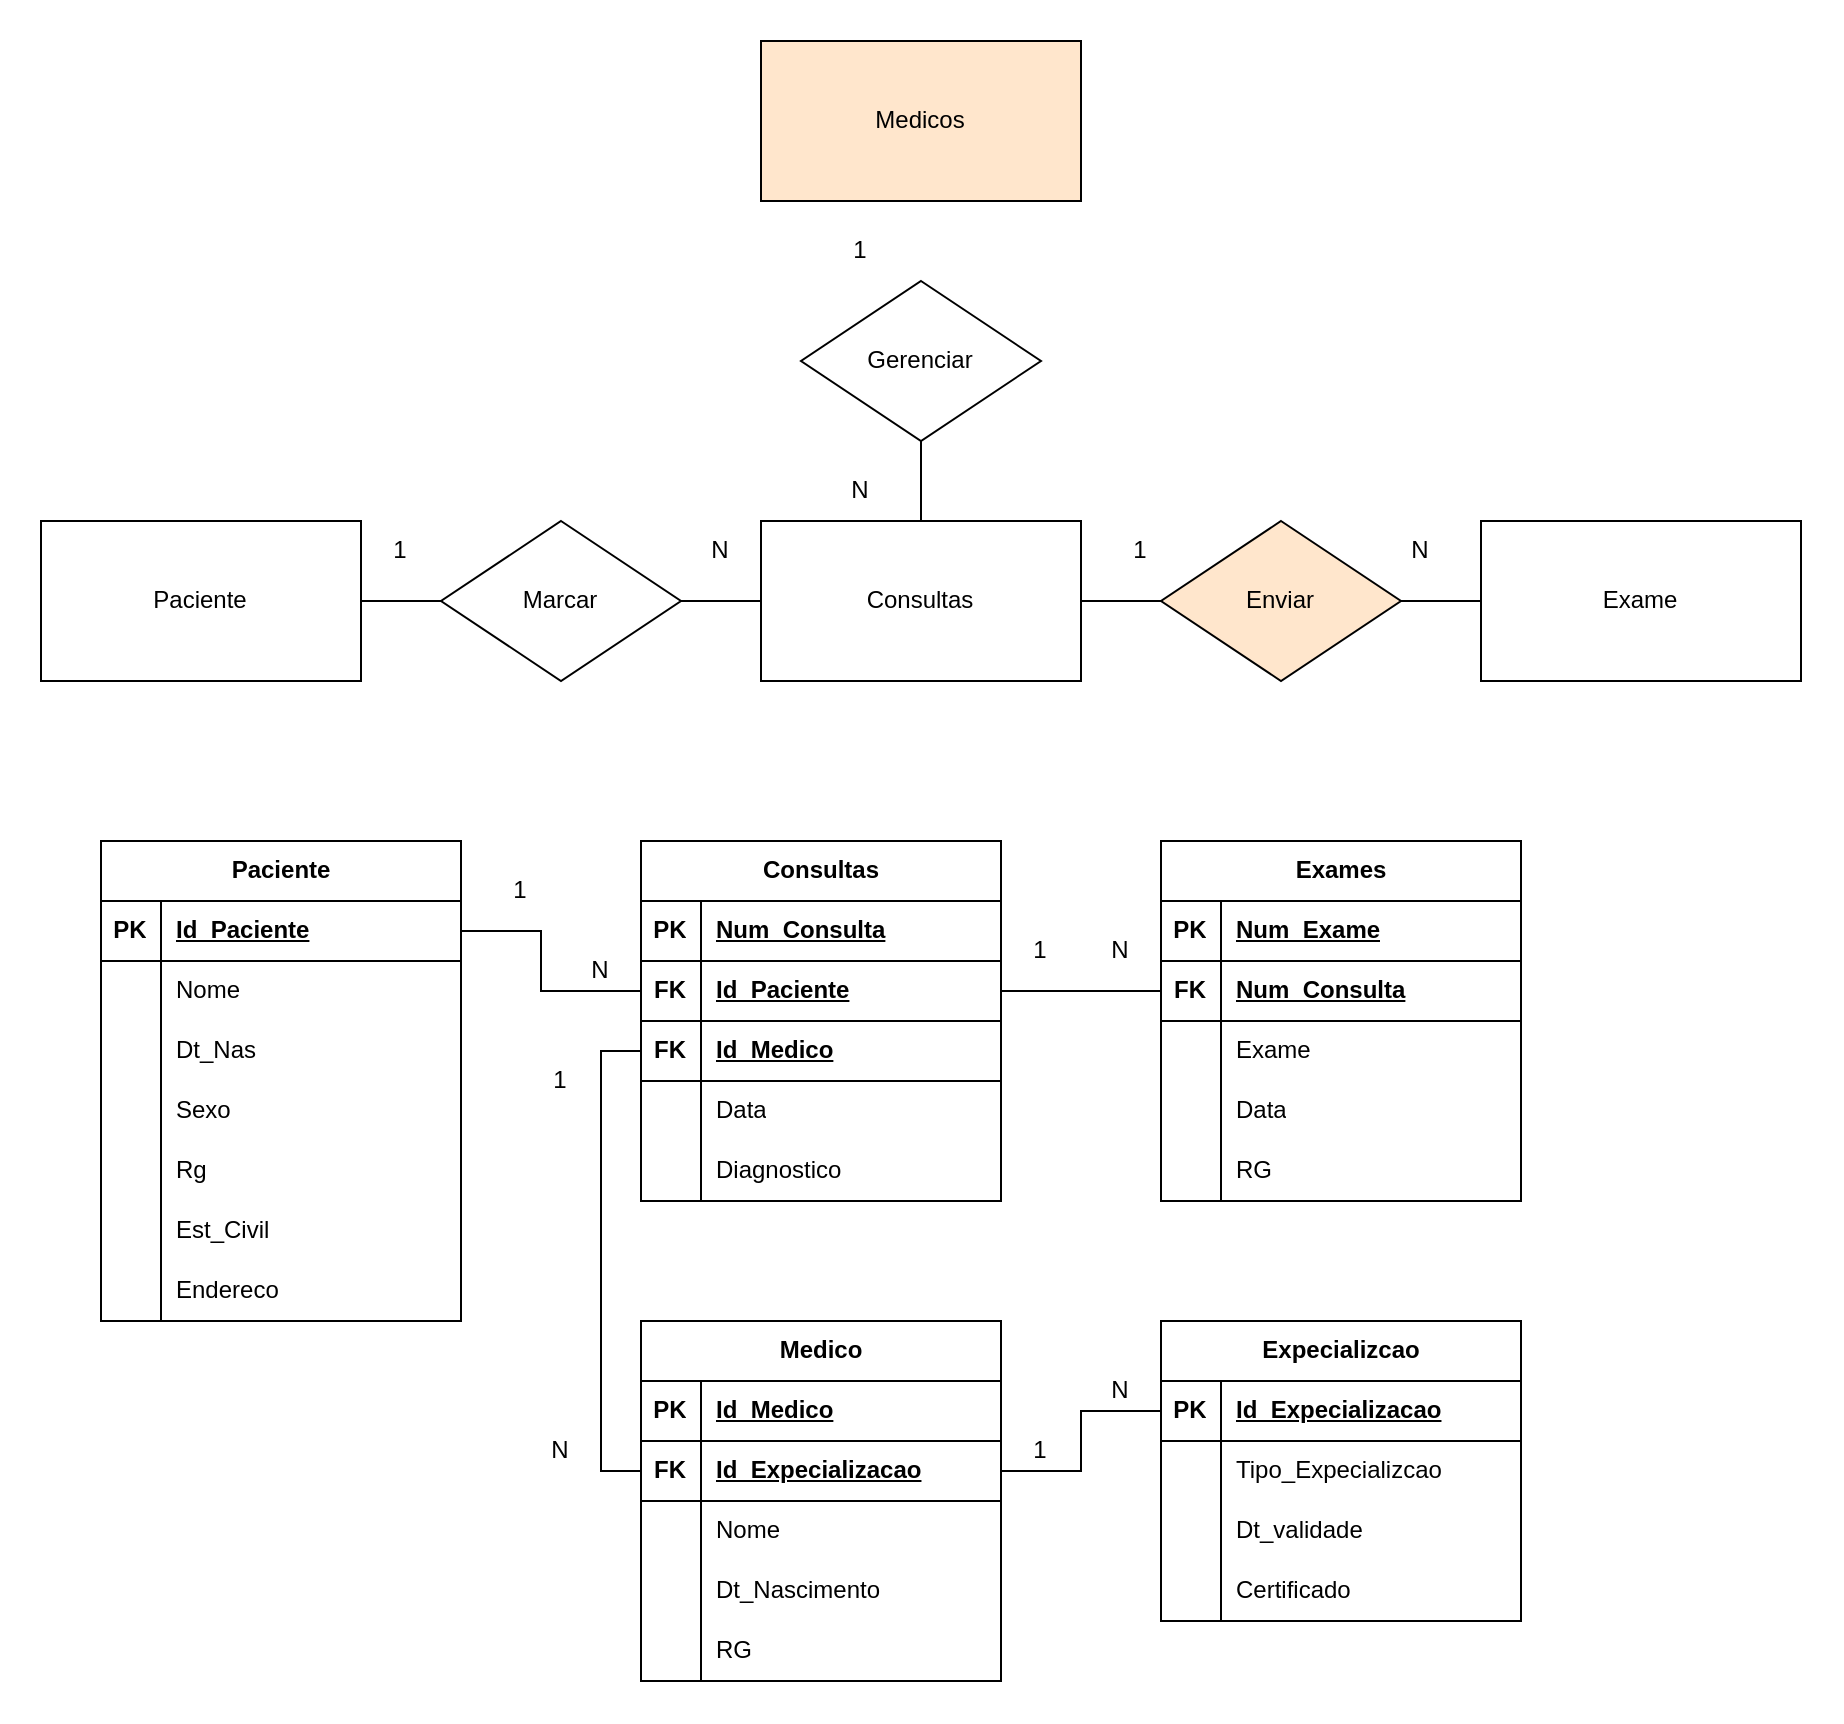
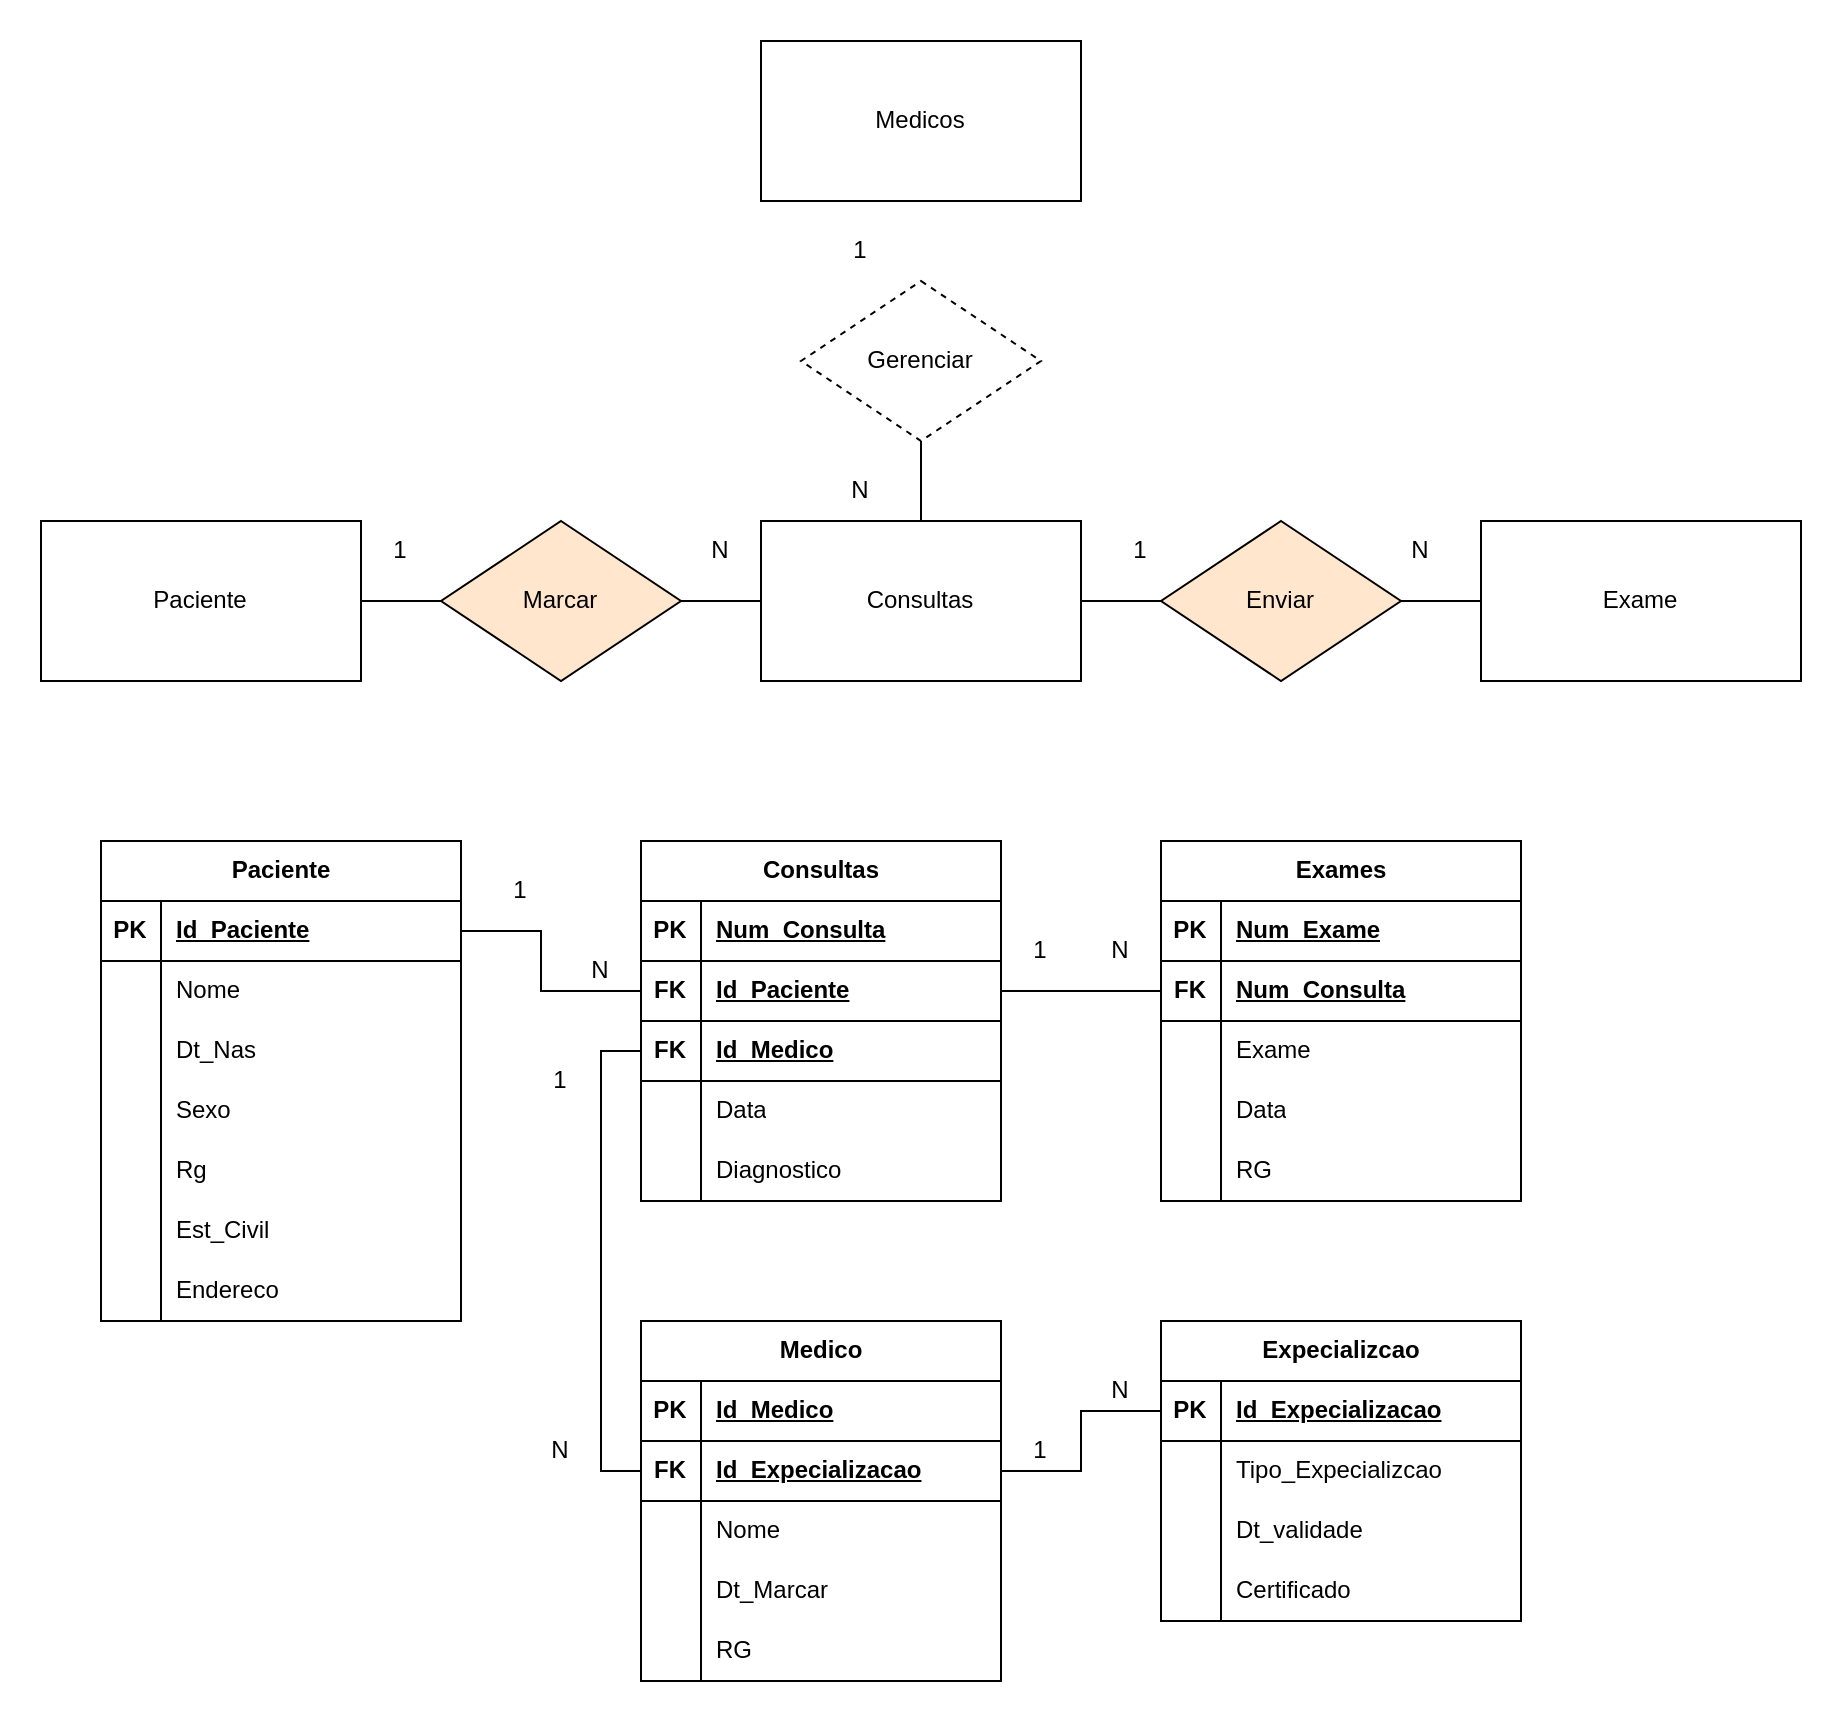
(921, 121) -> (921, 121)
(921, 361) -> (921, 361)
(561, 601) -> (561, 601)
(801, 1591) -> (777, 1591)
